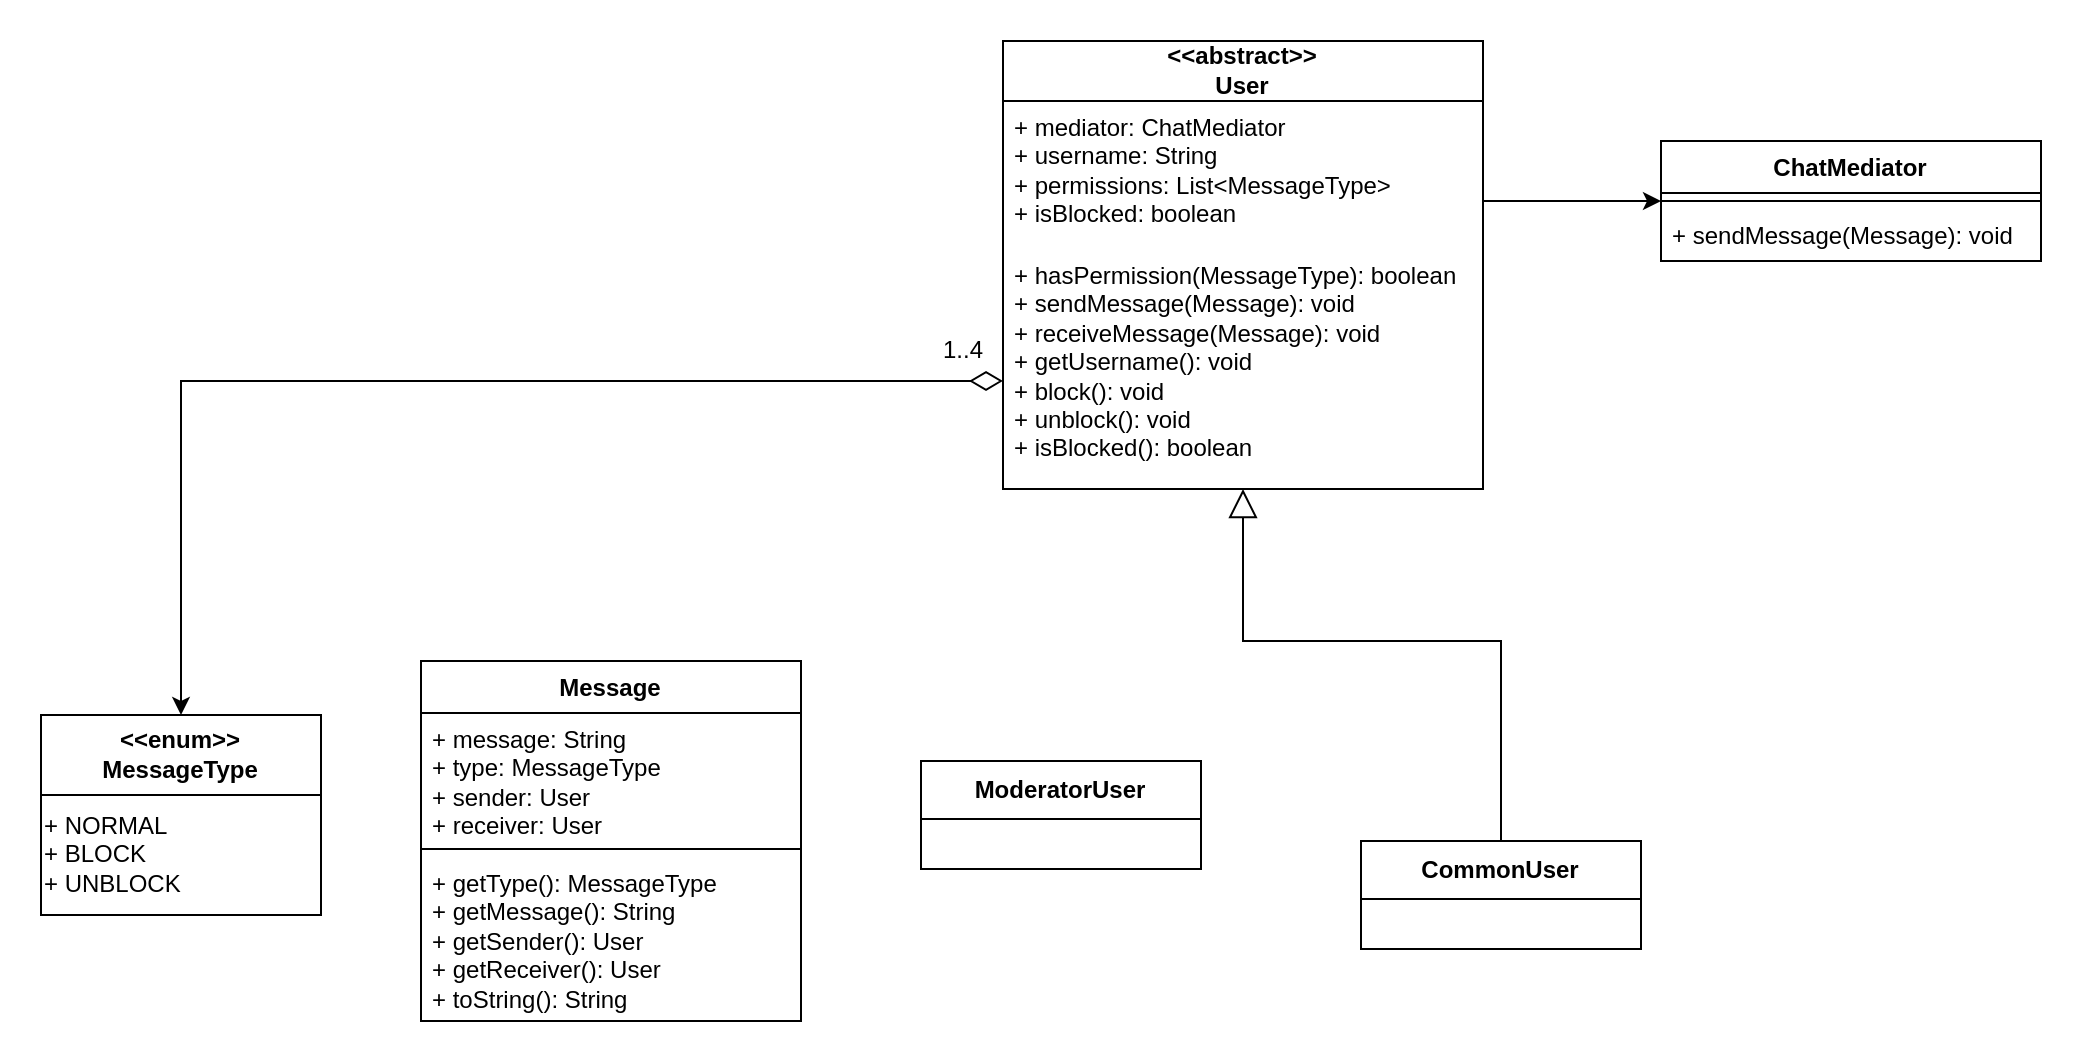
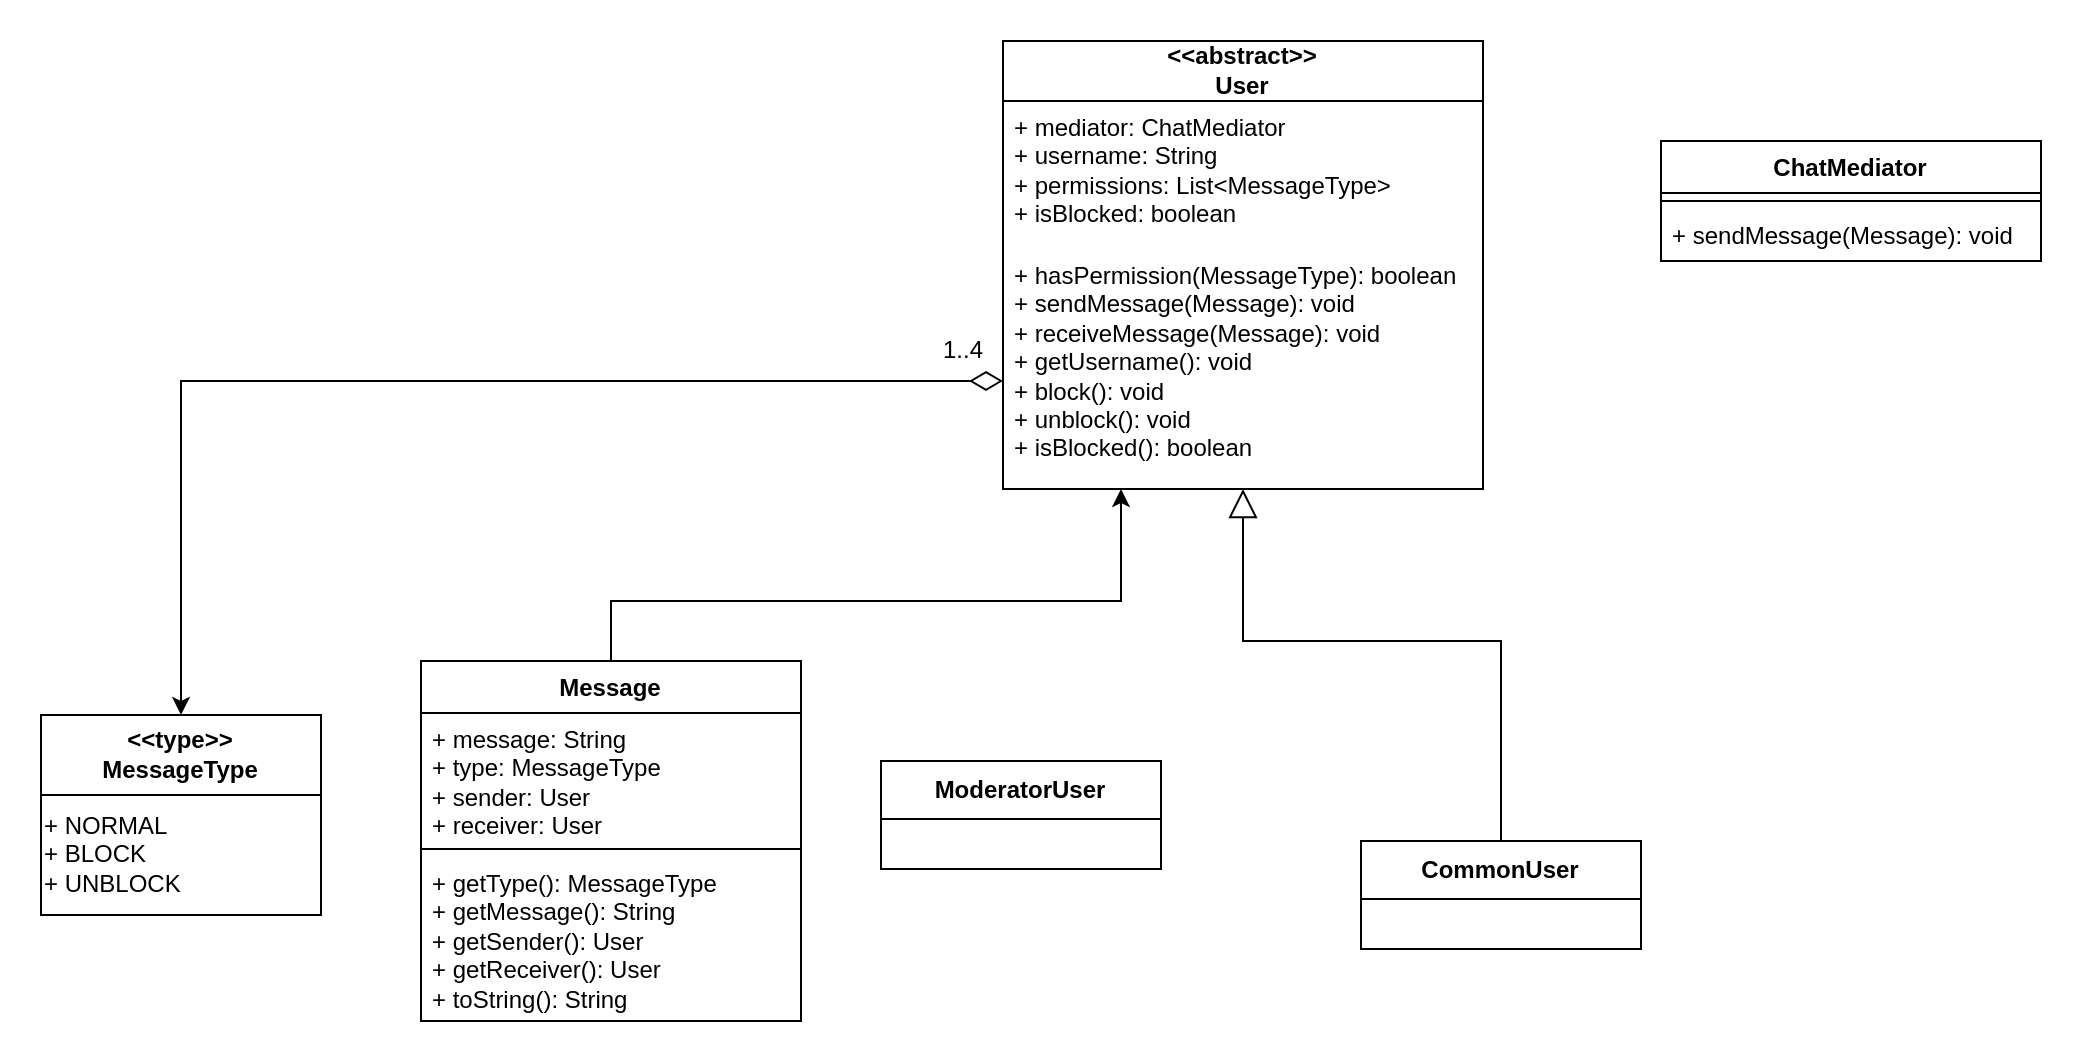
(1565, 201) -> none
none -> (885, 601)
(181, 755) -> (181, 755)
(1061, 815) -> (1021, 815)
